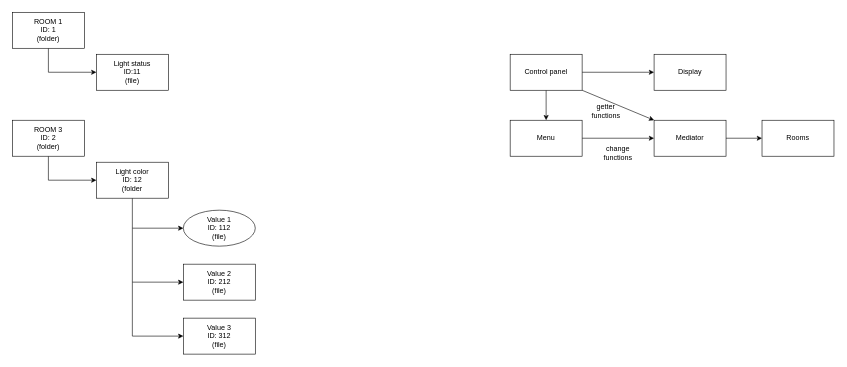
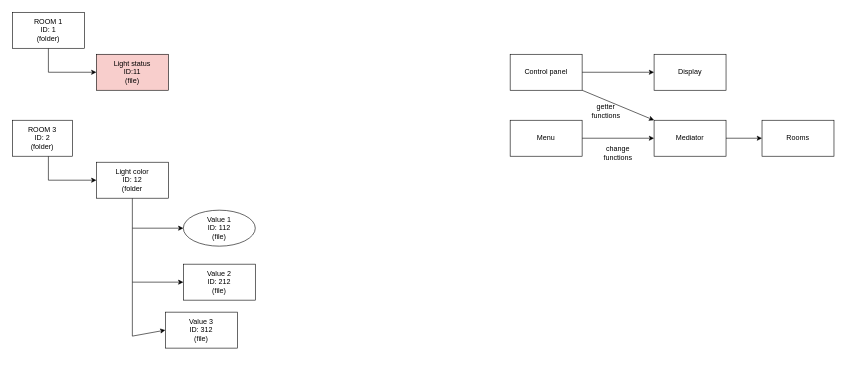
(132, 72) -> (132, 72)
(546, 114) -> none
(48, 138) -> (42, 138)
(219, 336) -> (201, 330)
